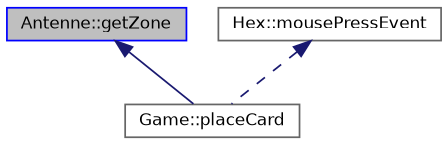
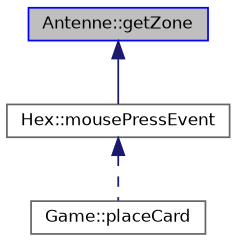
(161, 78) -> (118, 82)
